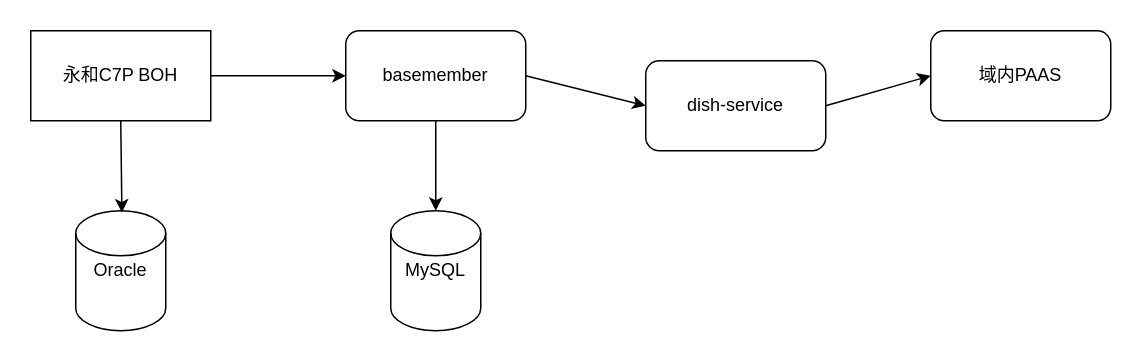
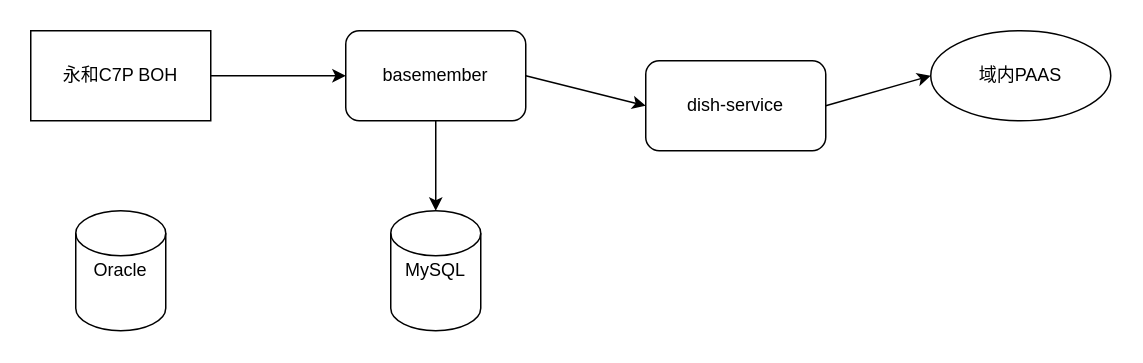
(1021, 76) -> (1021, 76)
(121, 162) -> none
